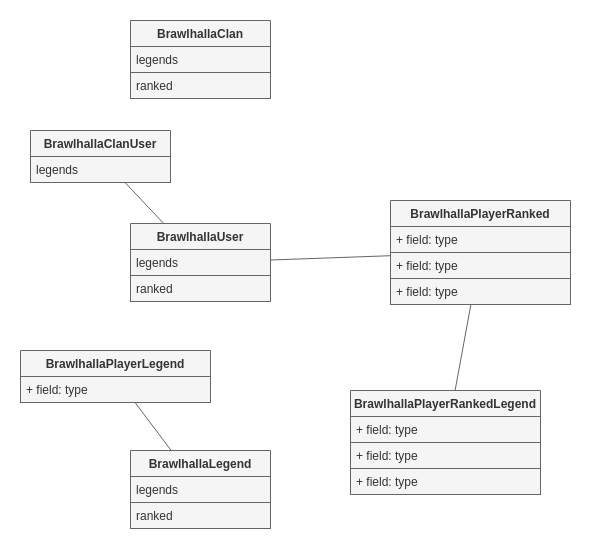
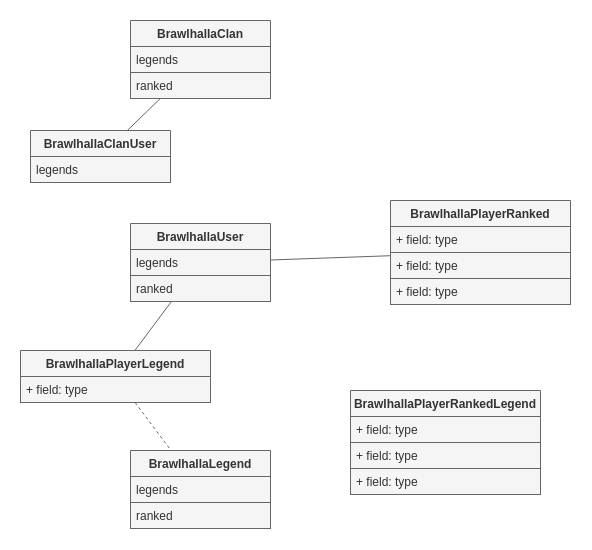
none -> (143, 115)
(145, 204) -> none
none -> (152, 327)
(463, 349) -> none
(154, 427) -> (154, 427)
